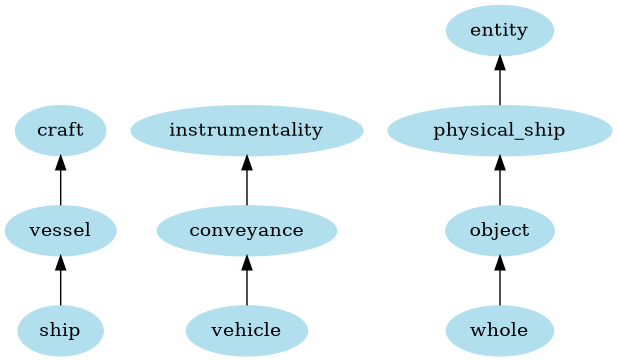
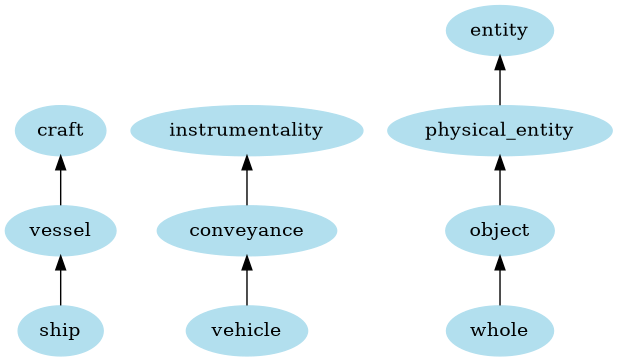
(500, 131) -> (500, 131)
